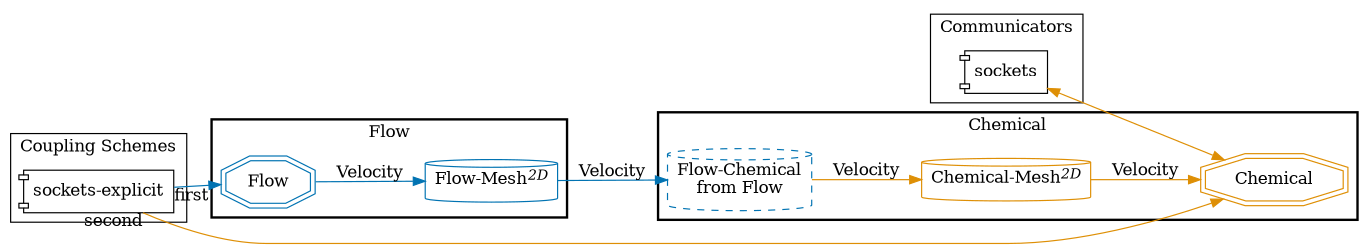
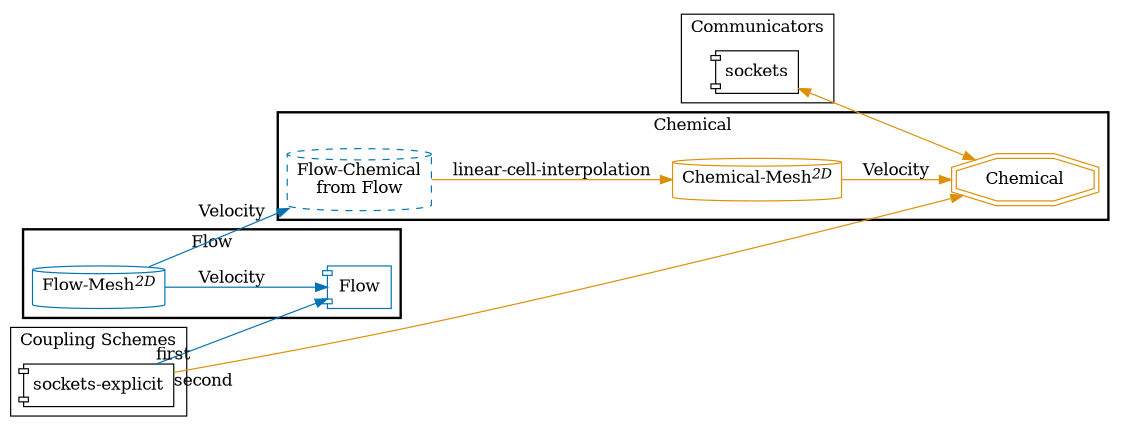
(867, 171) -> (552, 171)
(268, 182) -> (359, 287)
(364, 182) -> (240, 287)
